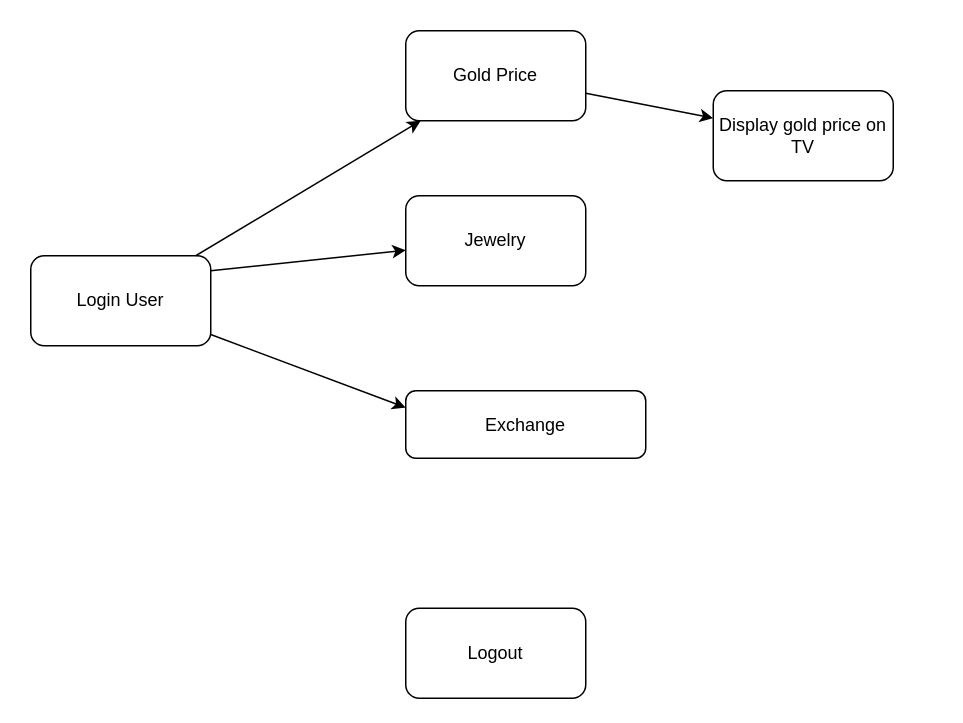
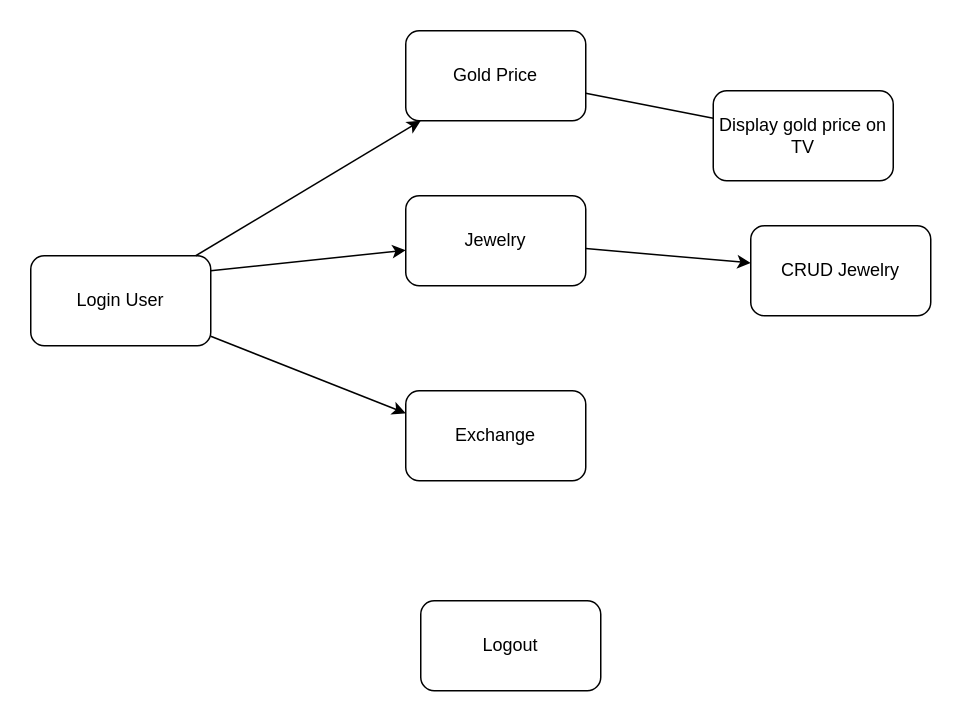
(702, 116) -> (706, 117)
none -> (663, 255)
none -> (841, 271)
(526, 425) -> (496, 436)
(496, 653) -> (511, 646)
